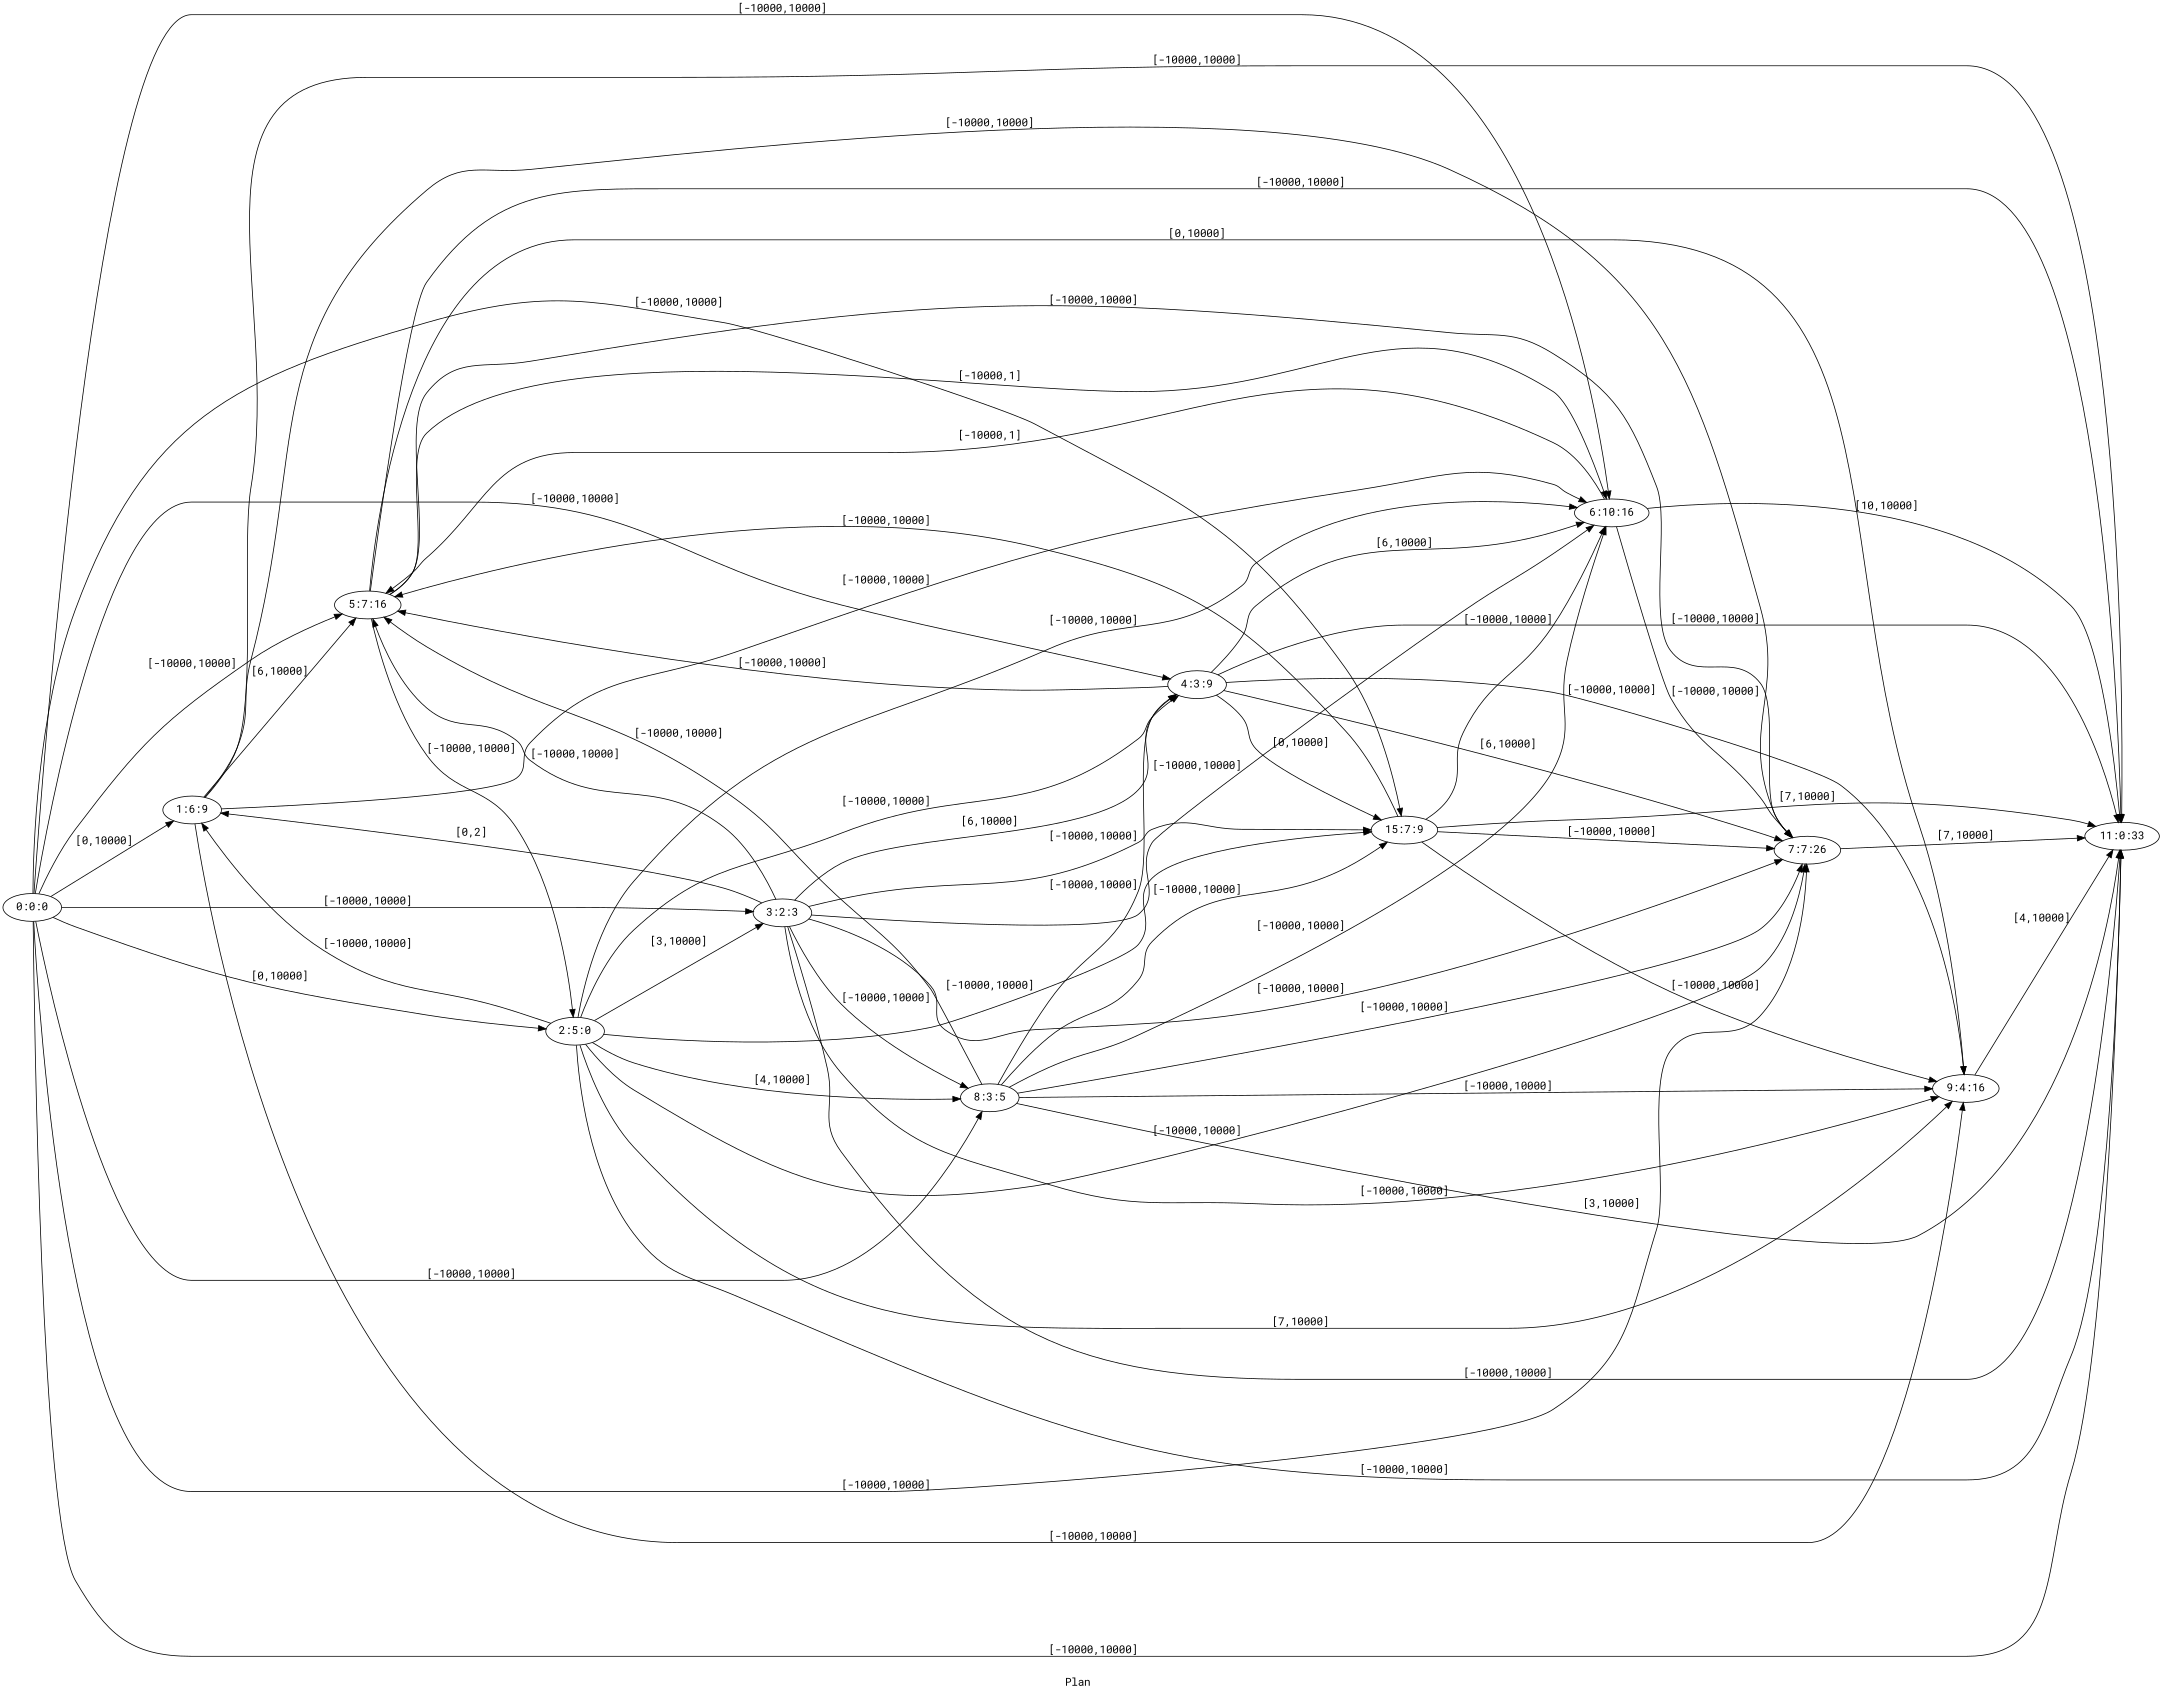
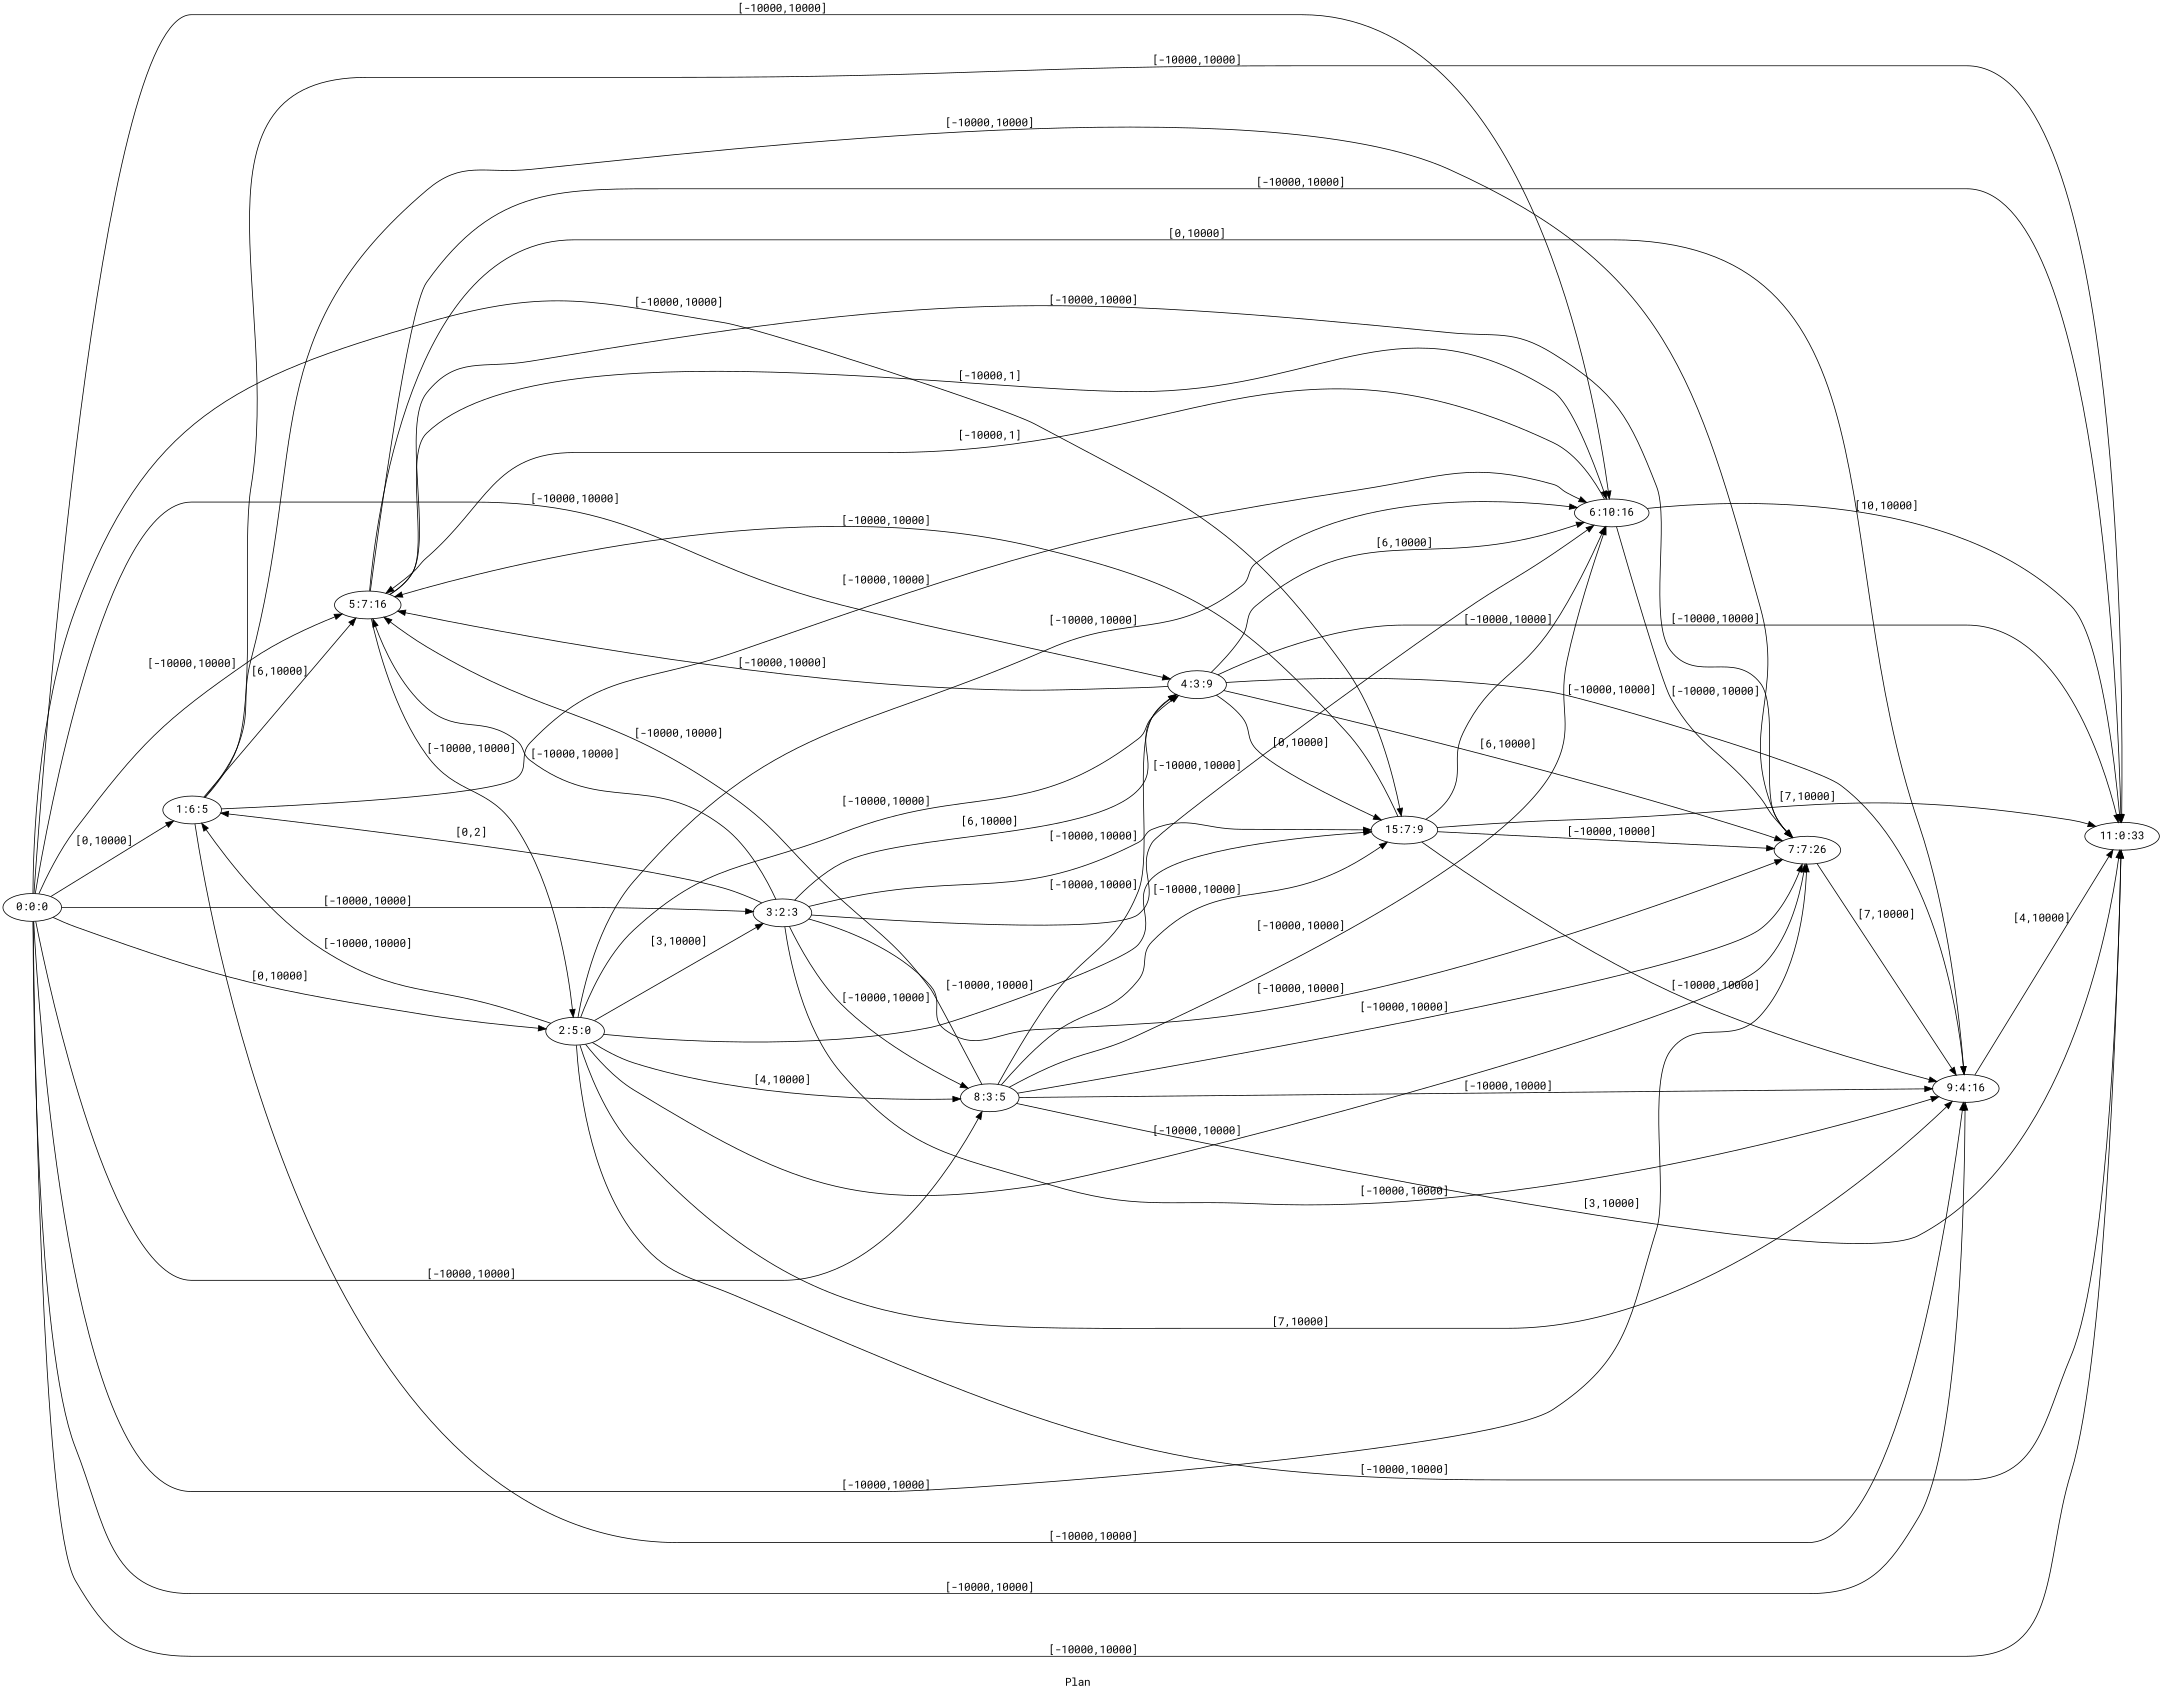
(192, 810) -> (192, 810)
(1959, 843) -> (1884, 966)
(1529, 1379) -> none
none -> (911, 1594)
